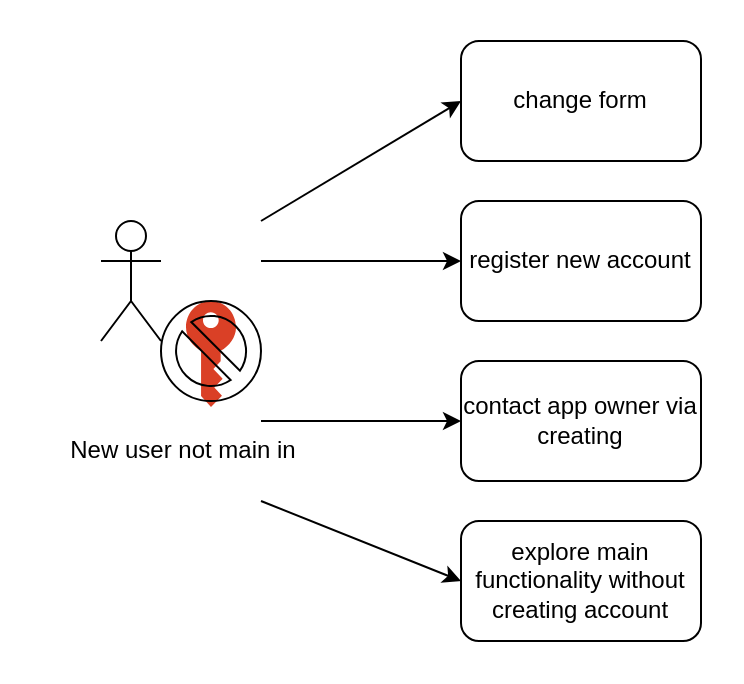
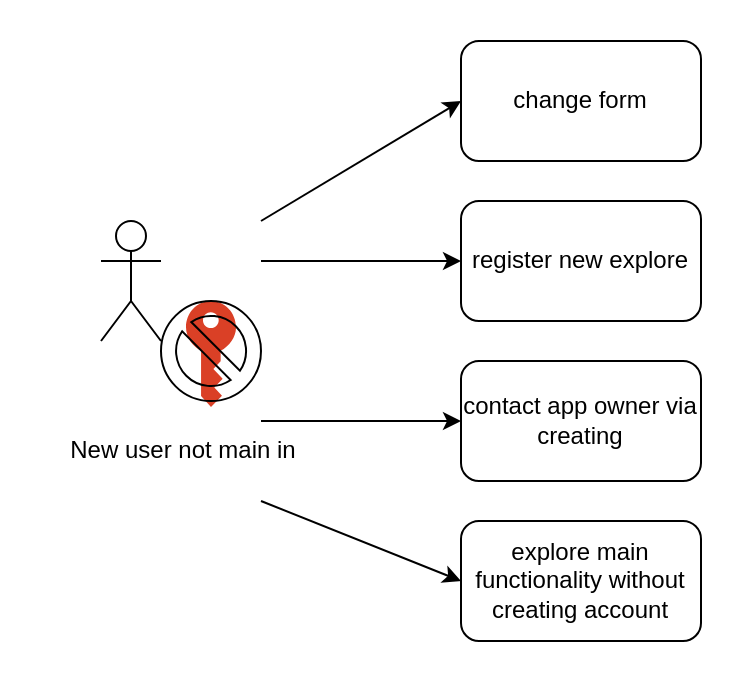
(581, 261) -> (581, 261)
